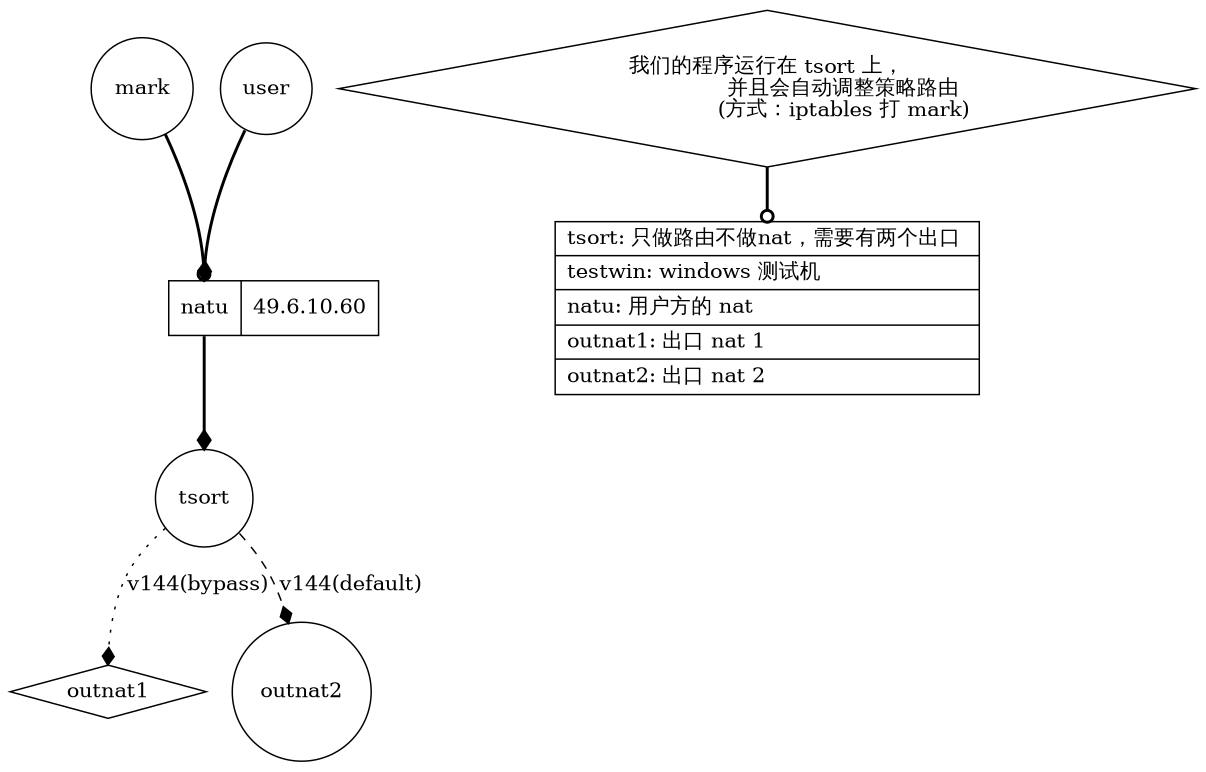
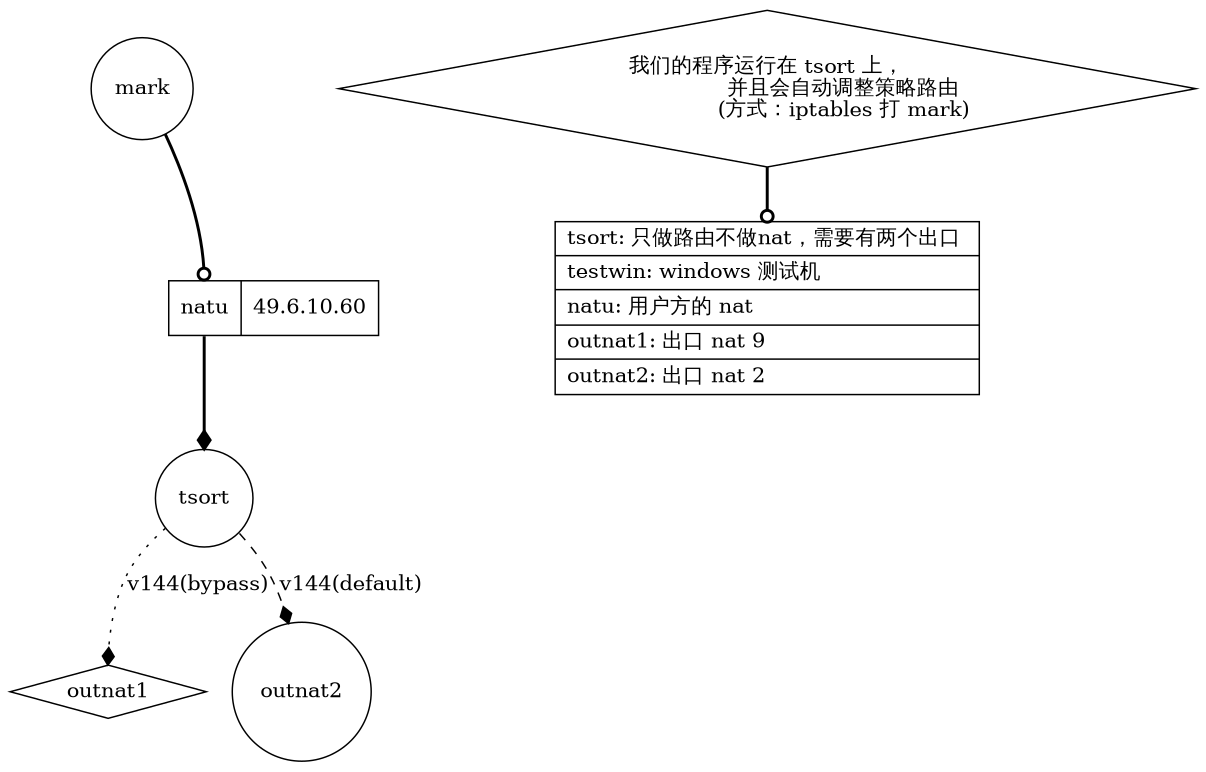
(266, 89) -> none
(670, 341) -> (670, 341)
